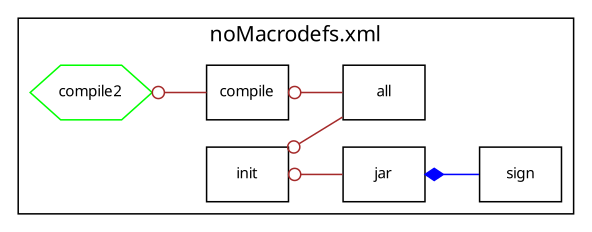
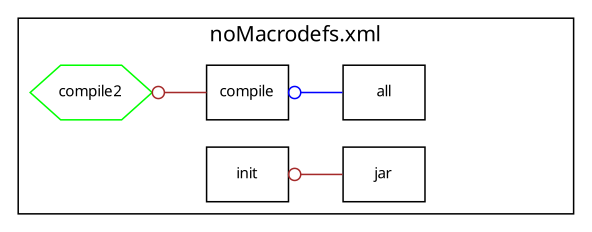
(322, 93) -> (322, 93)
(321, 130) -> none
(521, 174) -> none
